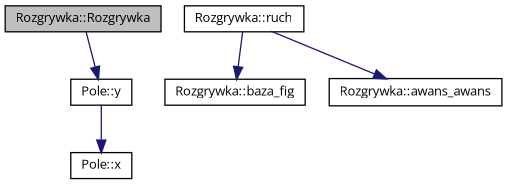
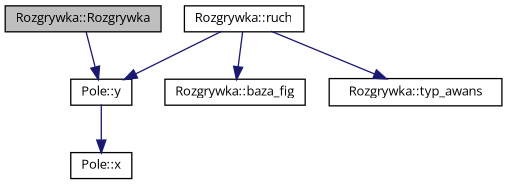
none -> (179, 52)
(416, 92) -> (416, 92)
